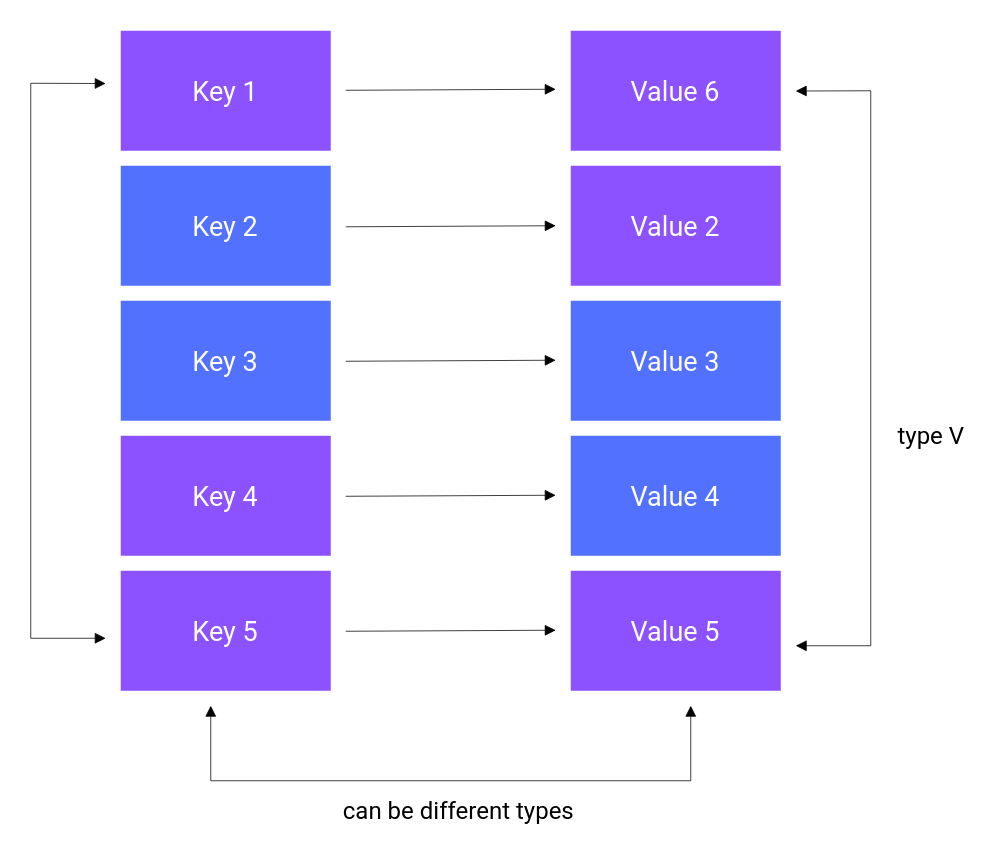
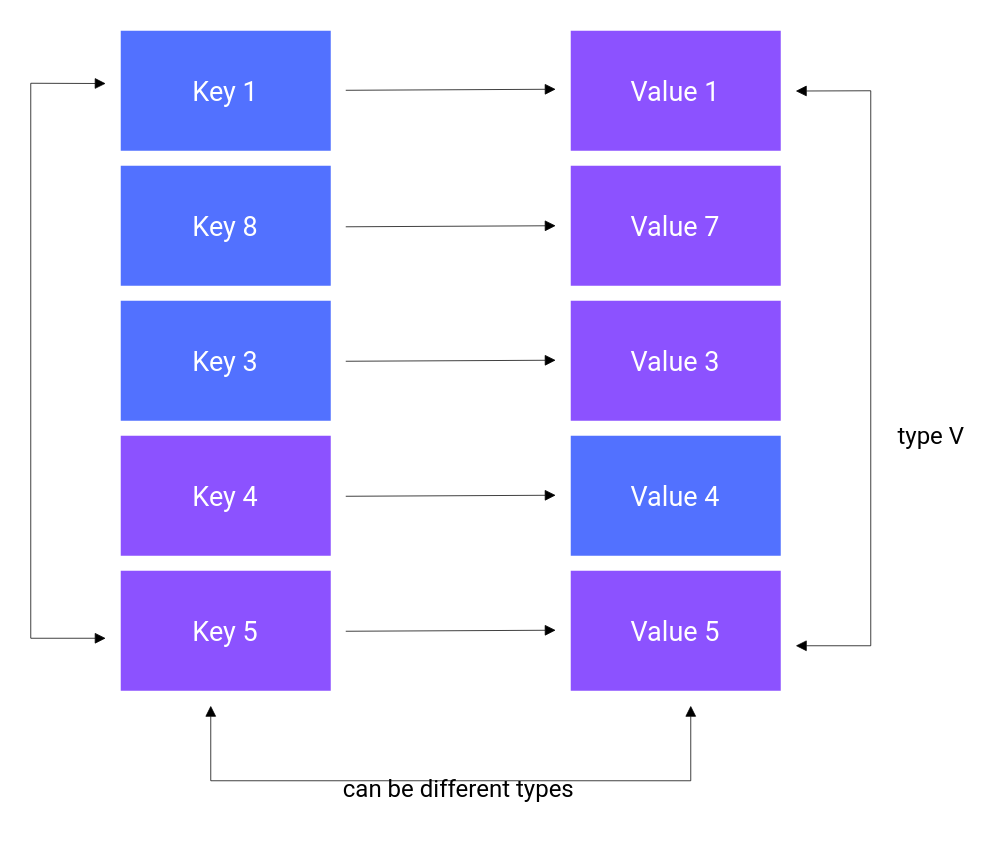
(226, 91) -> (226, 91)
(676, 91) -> (676, 91)
(226, 226) -> (226, 226)
(676, 226) -> (676, 226)
(676, 361) -> (676, 361)
(458, 811) -> (458, 788)
